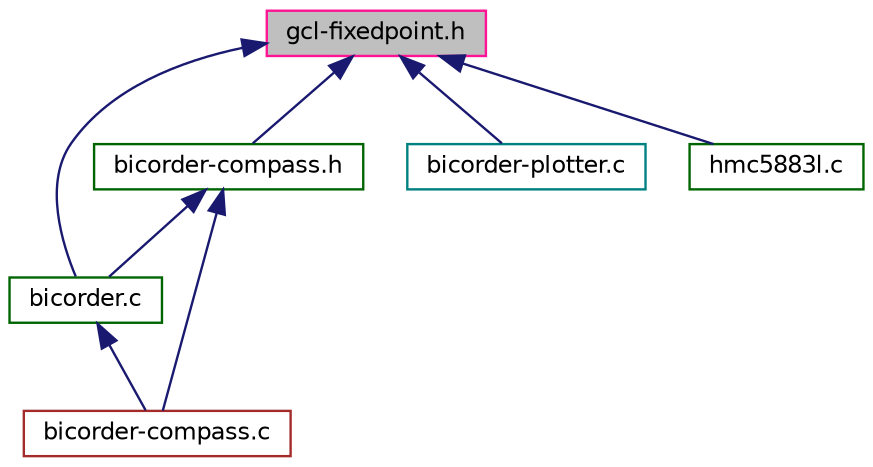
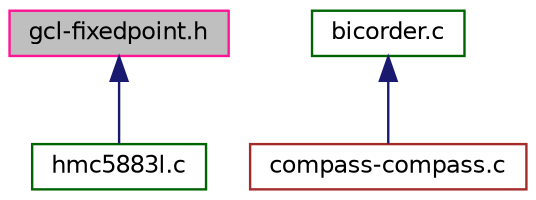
(92, 120) -> none
(229, 167) -> none
(526, 167) -> none
(157, 434) -> (388, 167)
